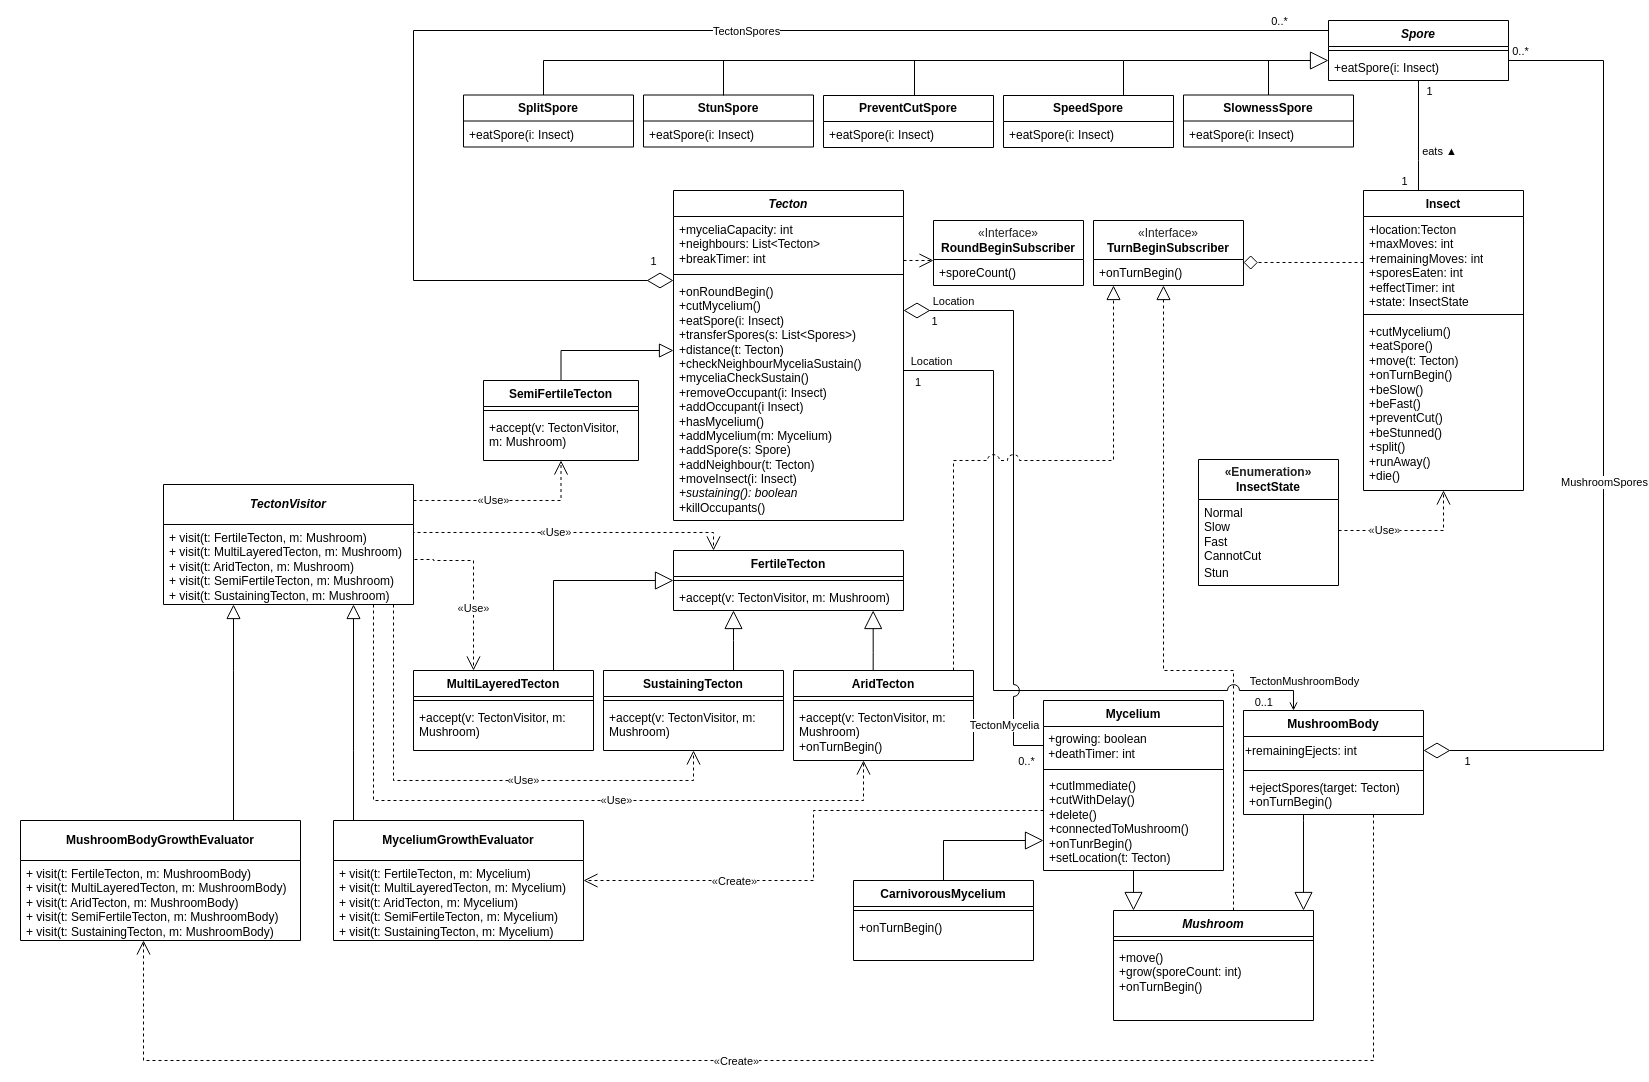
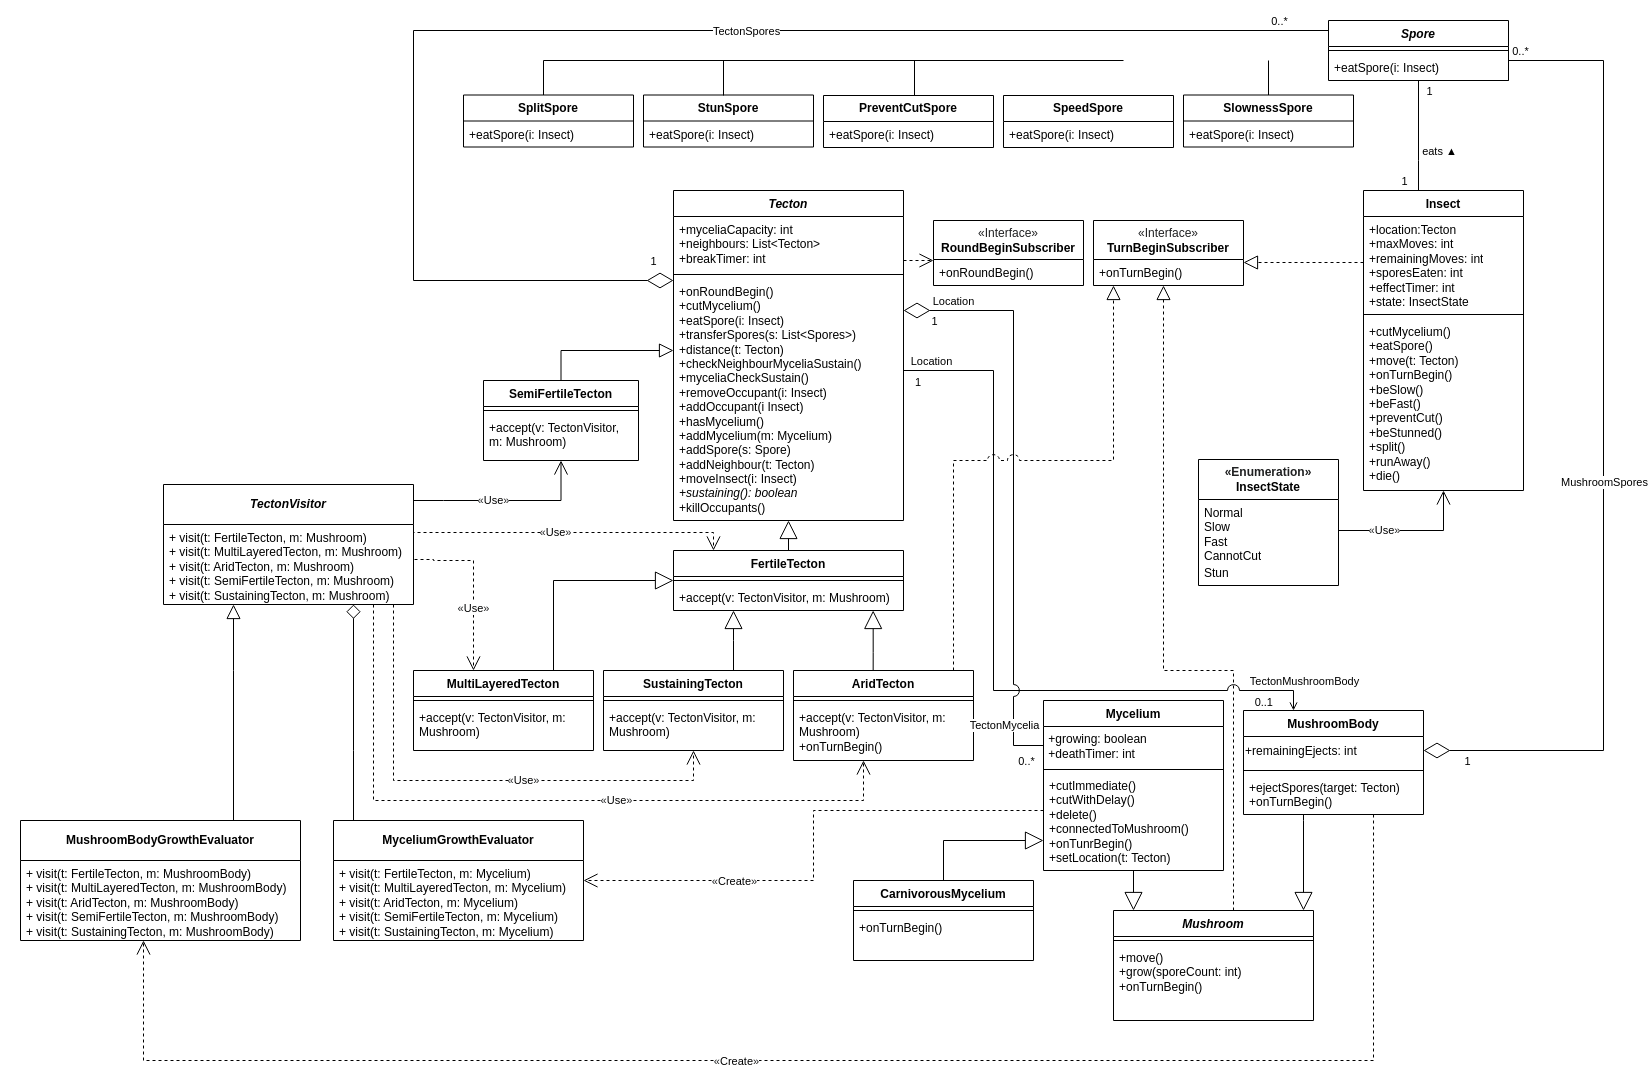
(1201, 61) -> none
(1258, 263) -> (1259, 263)
(983, 274) -> (988, 274)
(551, 501) -> (551, 501)
(1440, 531) -> (1440, 531)
none -> (789, 545)
(354, 620) -> (354, 619)
